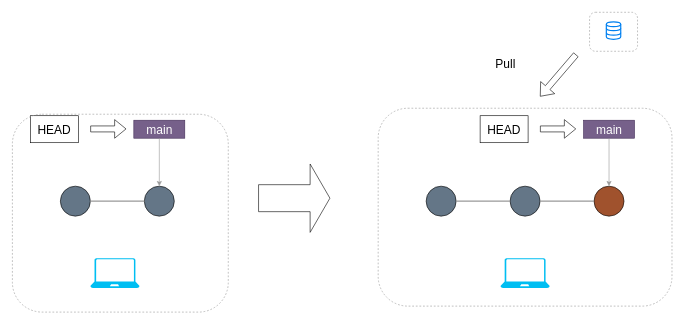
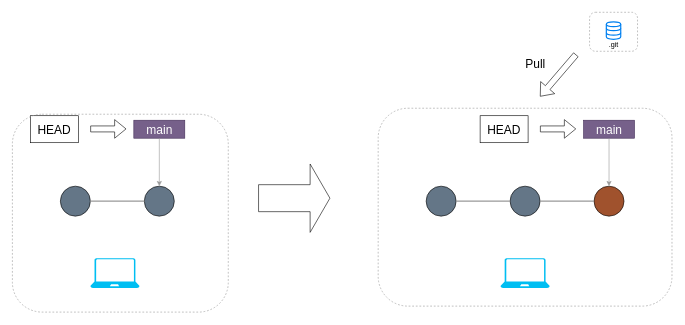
none -> (614, 45)
(506, 63) -> (536, 63)
